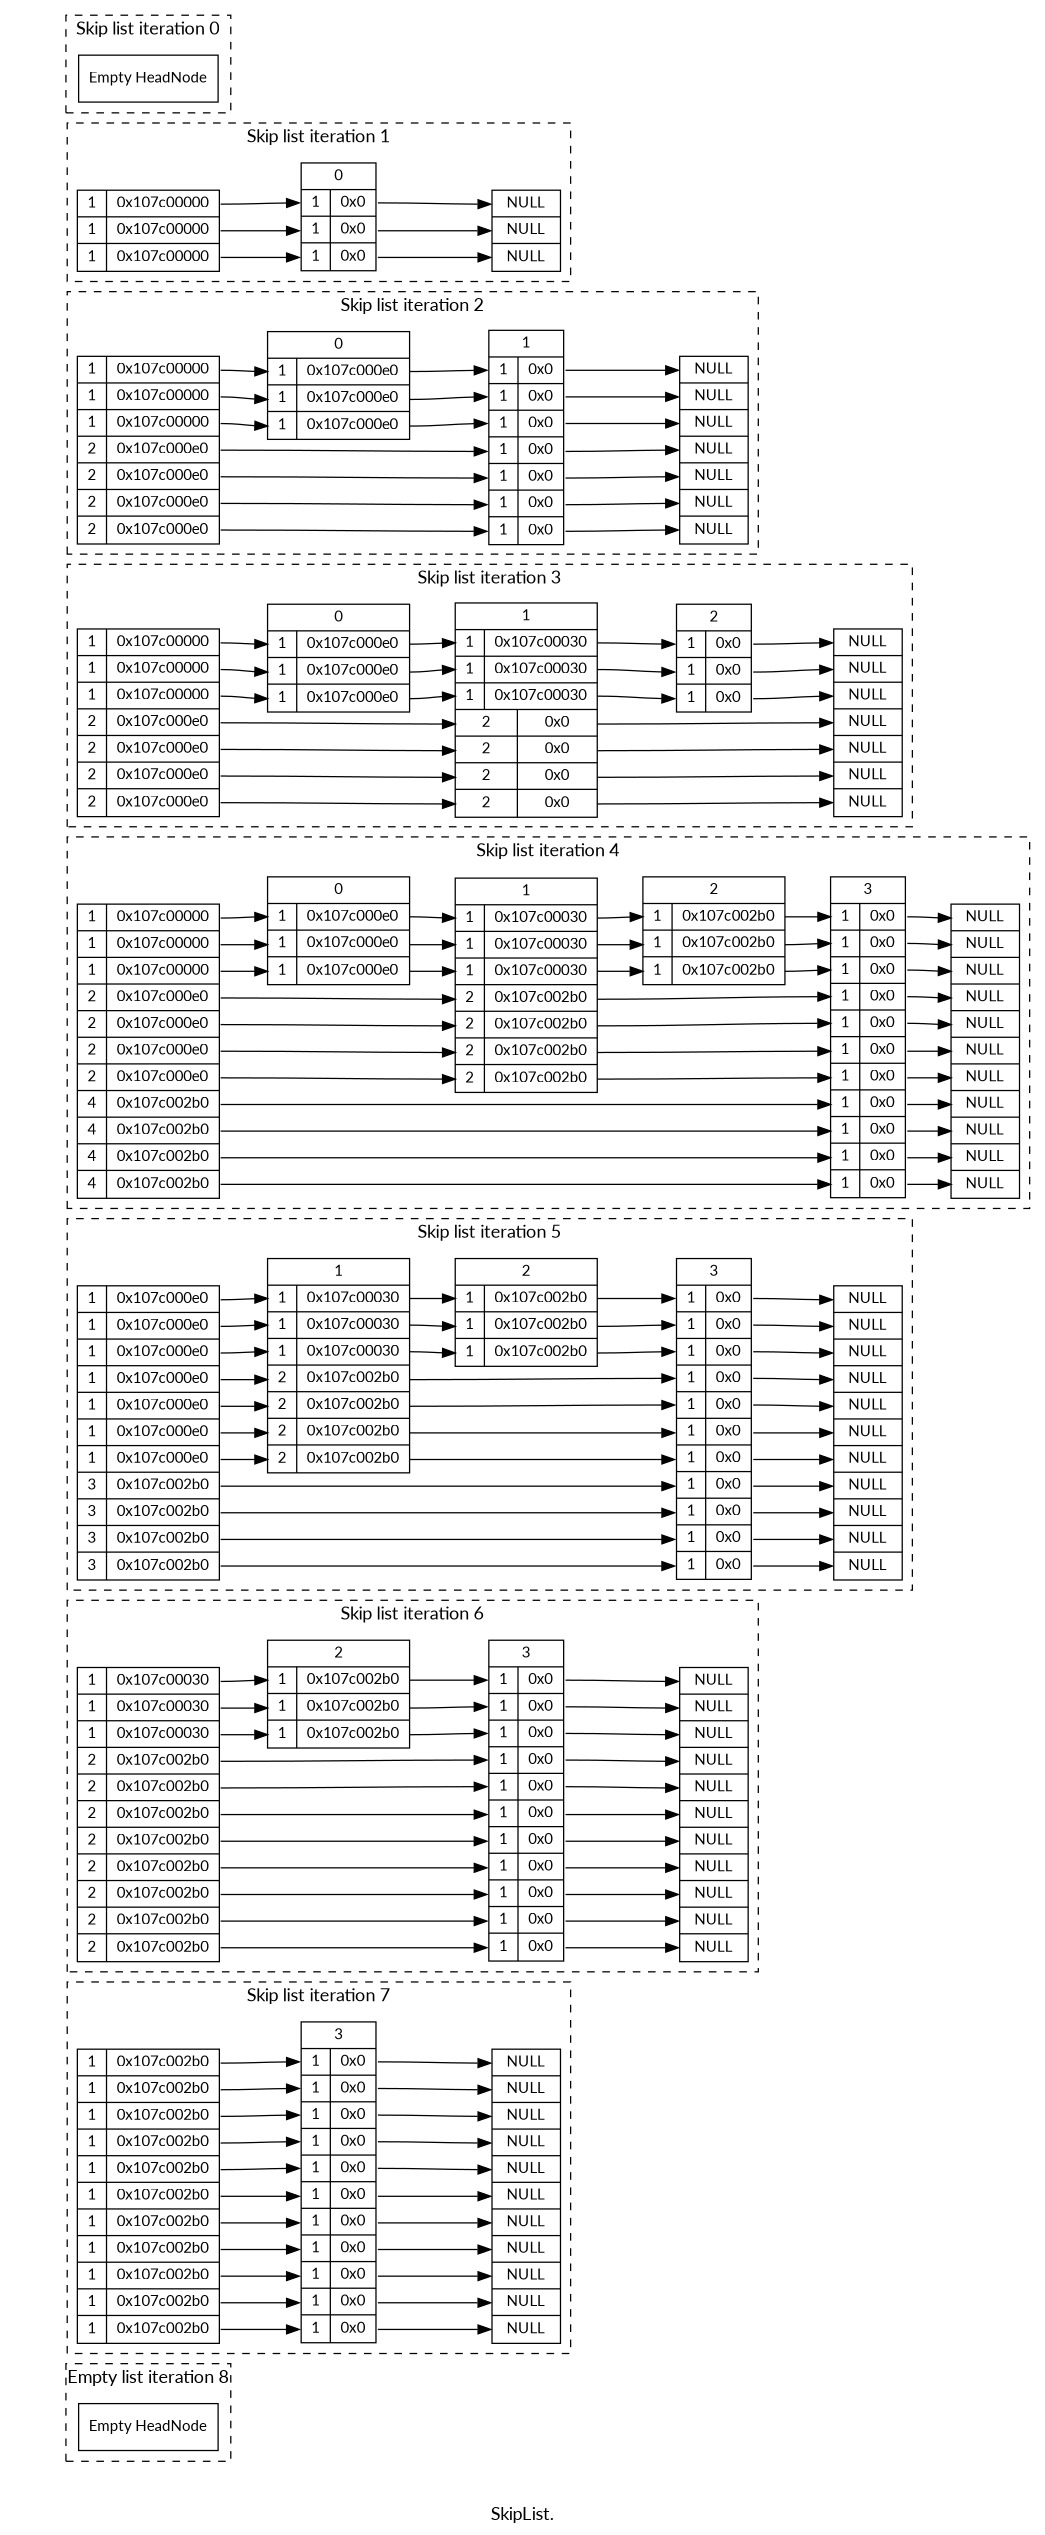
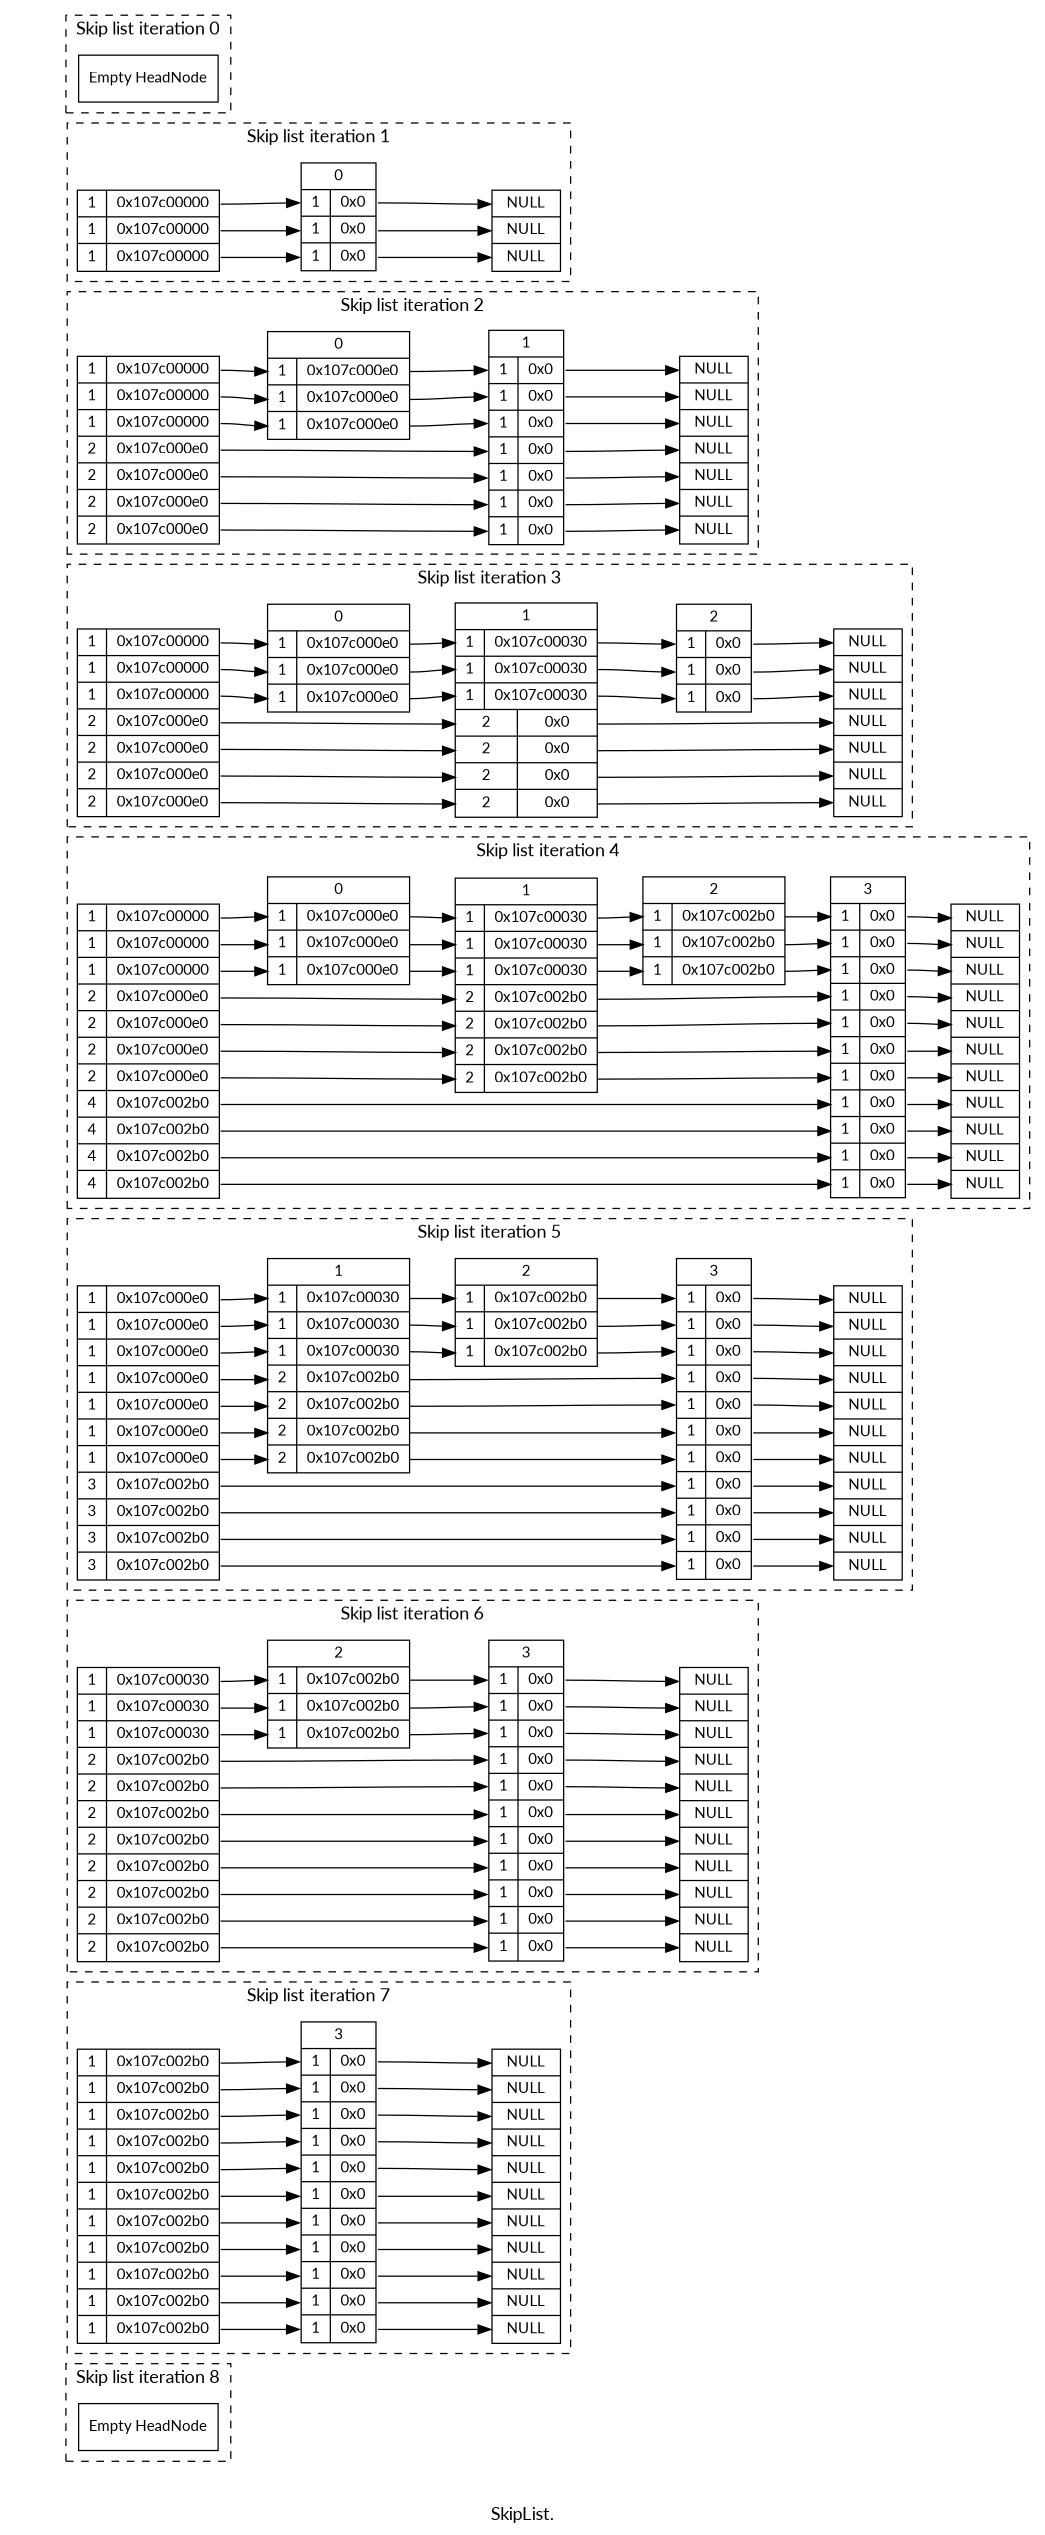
(148, 2378) -> (148, 2378)
